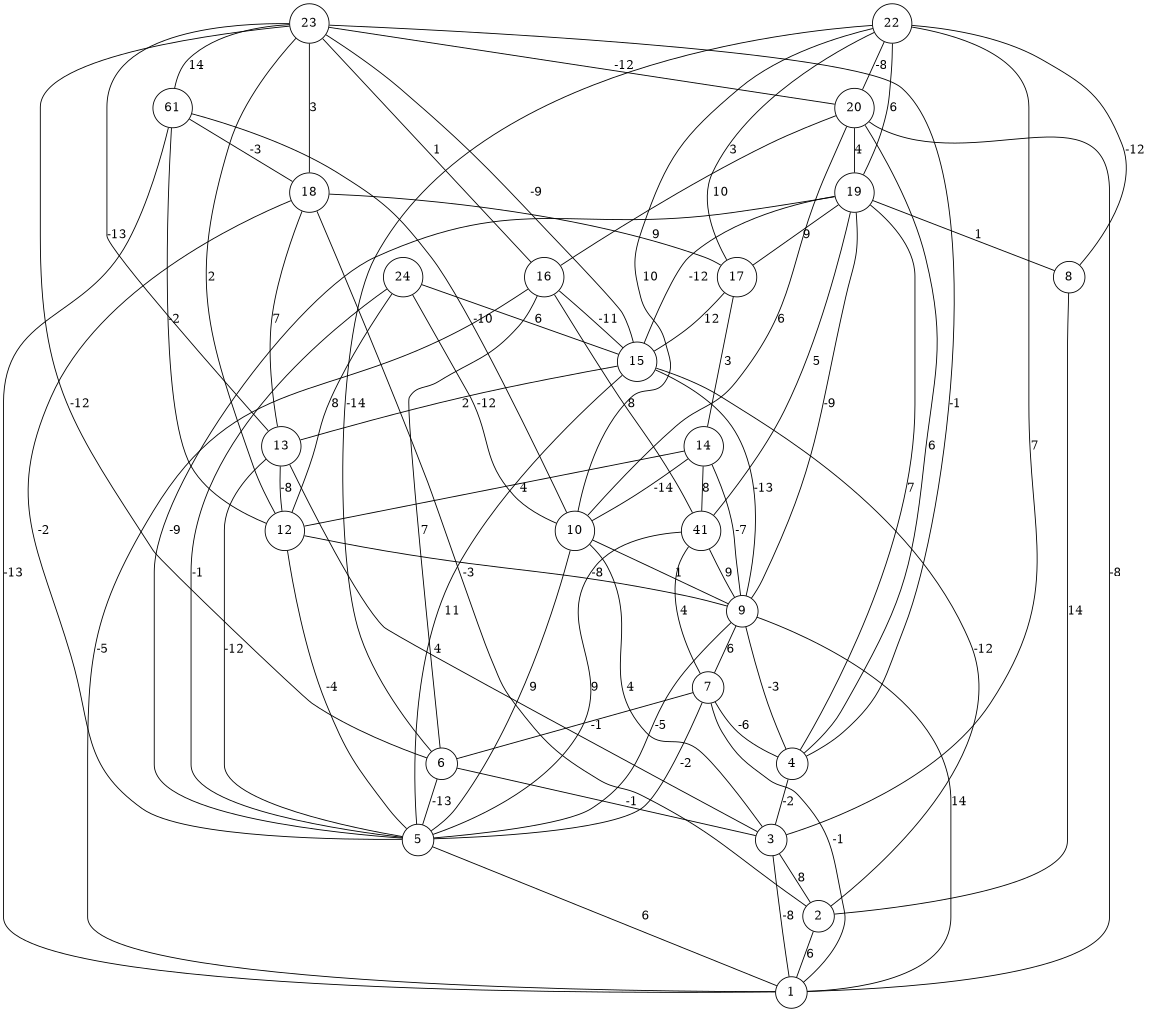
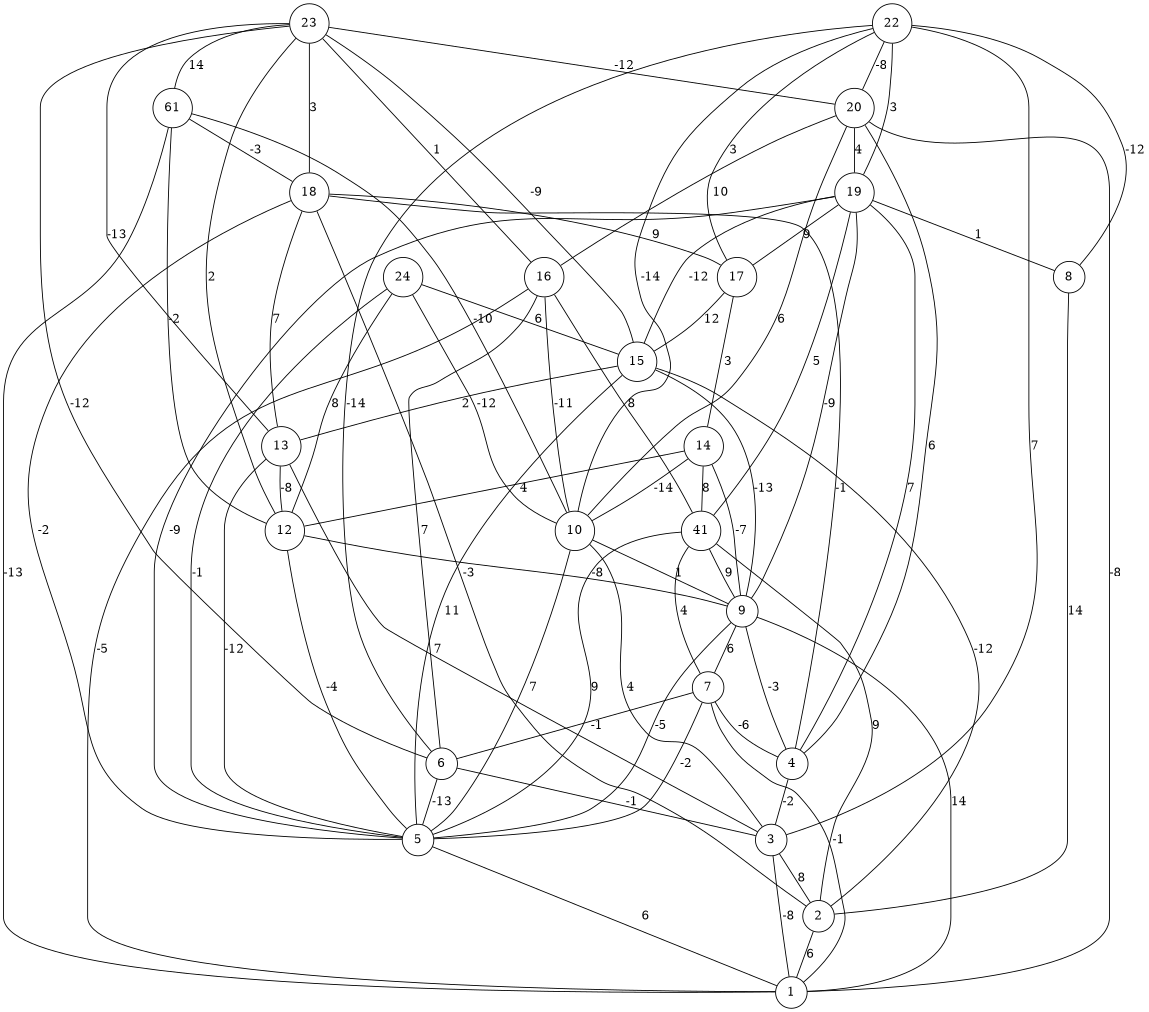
(894, 108) -> (894, 108)
(935, 151) -> (817, 252)
(651, 277) -> (651, 277)
(591, 319) -> (553, 405)
(438, 649) -> (438, 649)
(534, 688) -> (534, 688)
none -> (866, 694)
